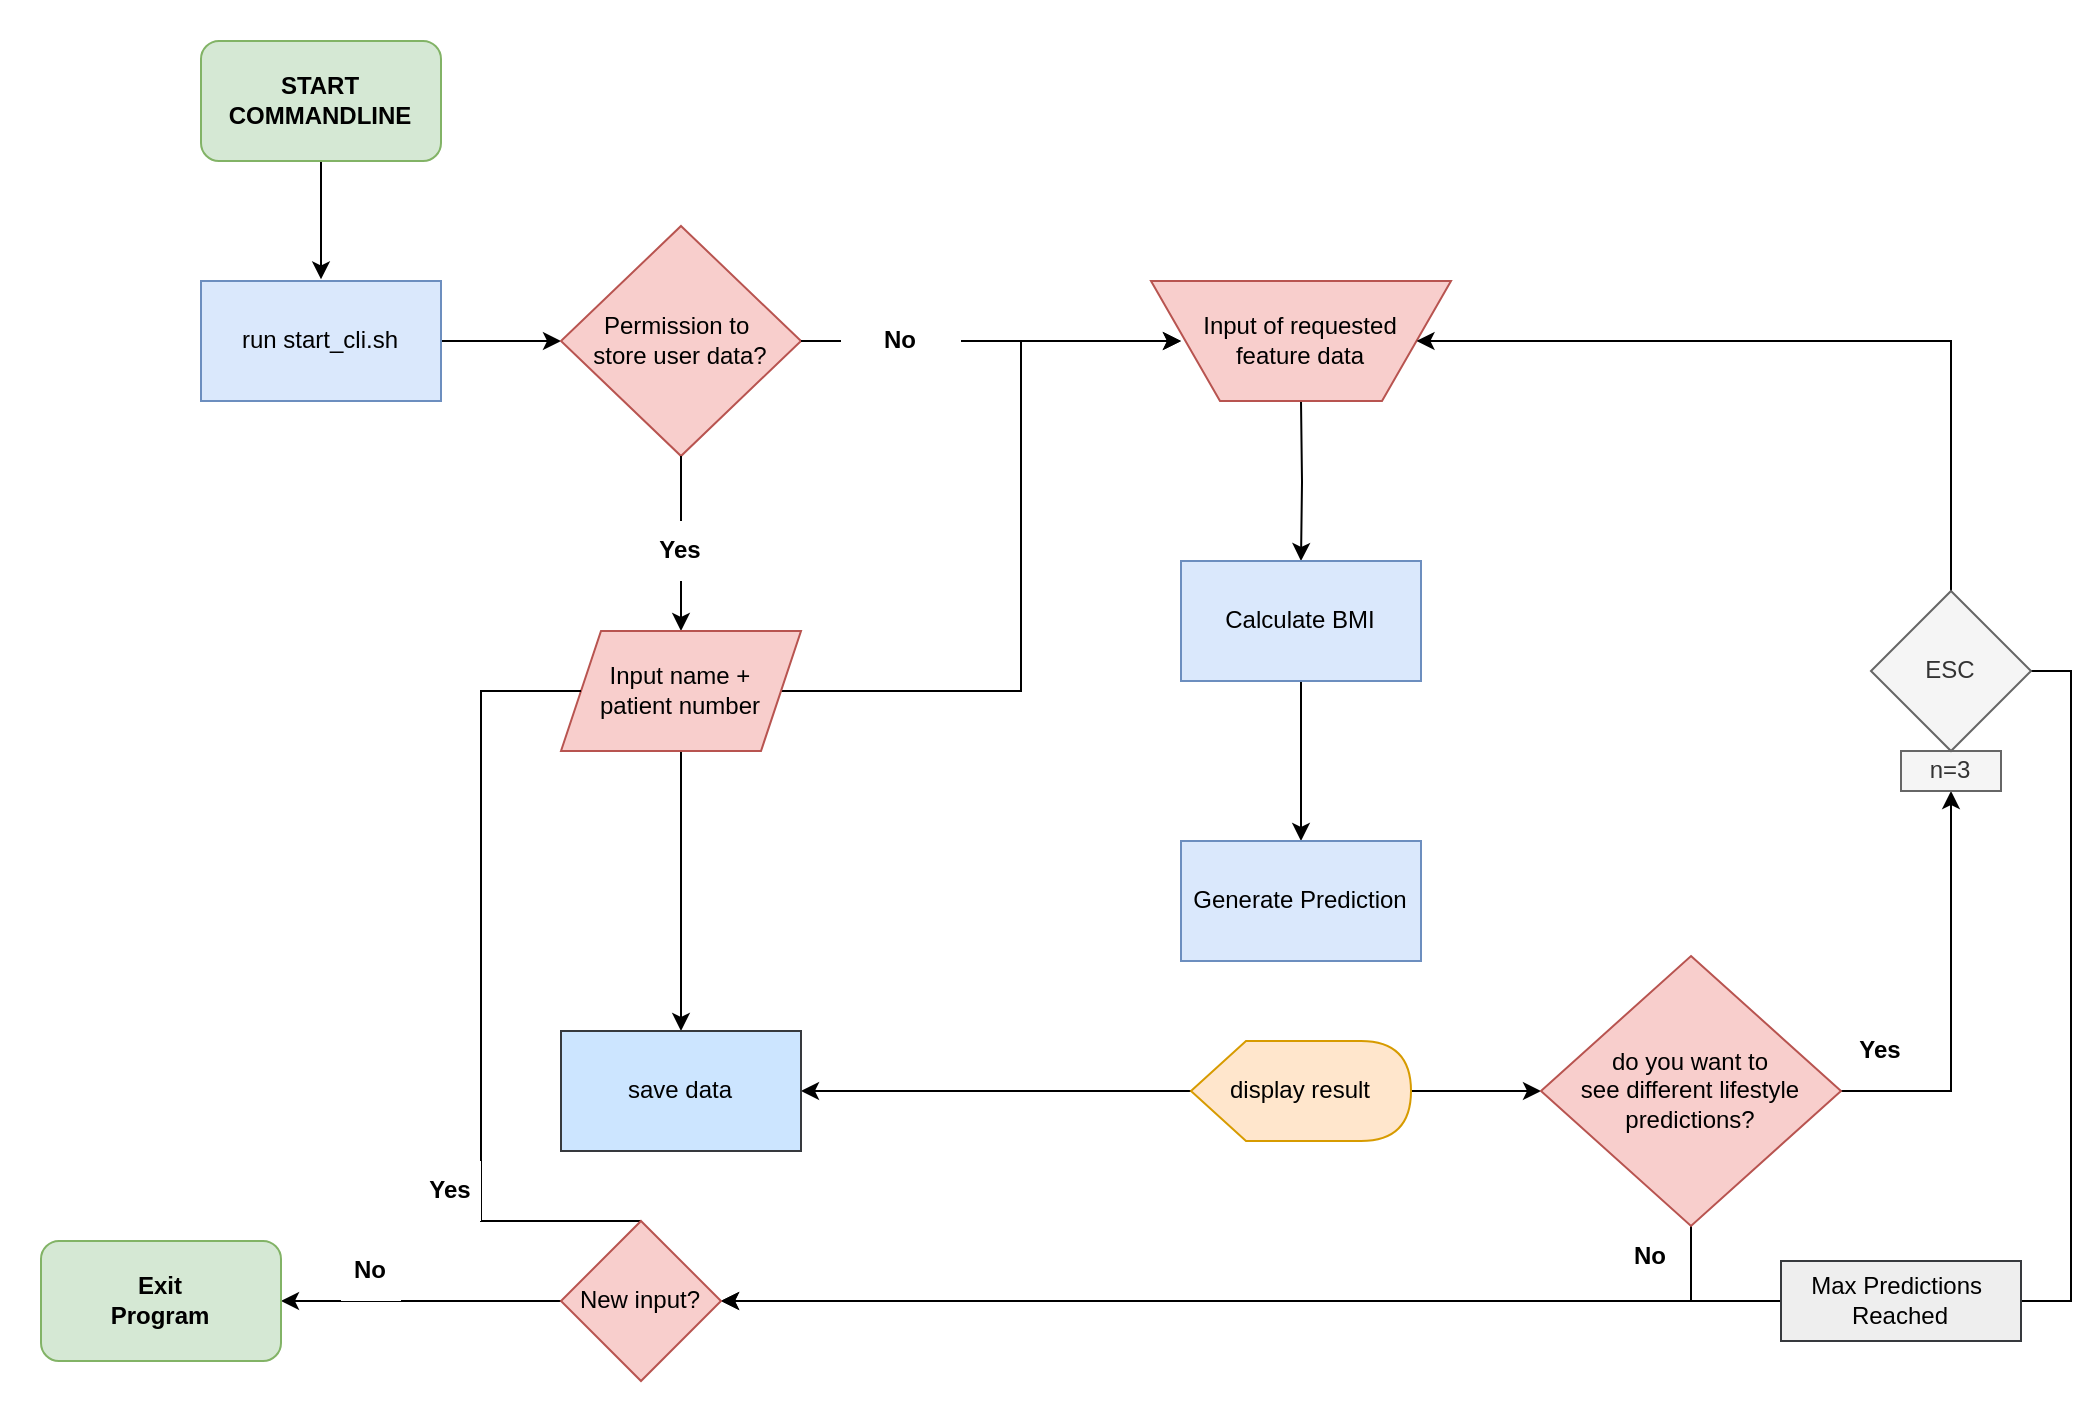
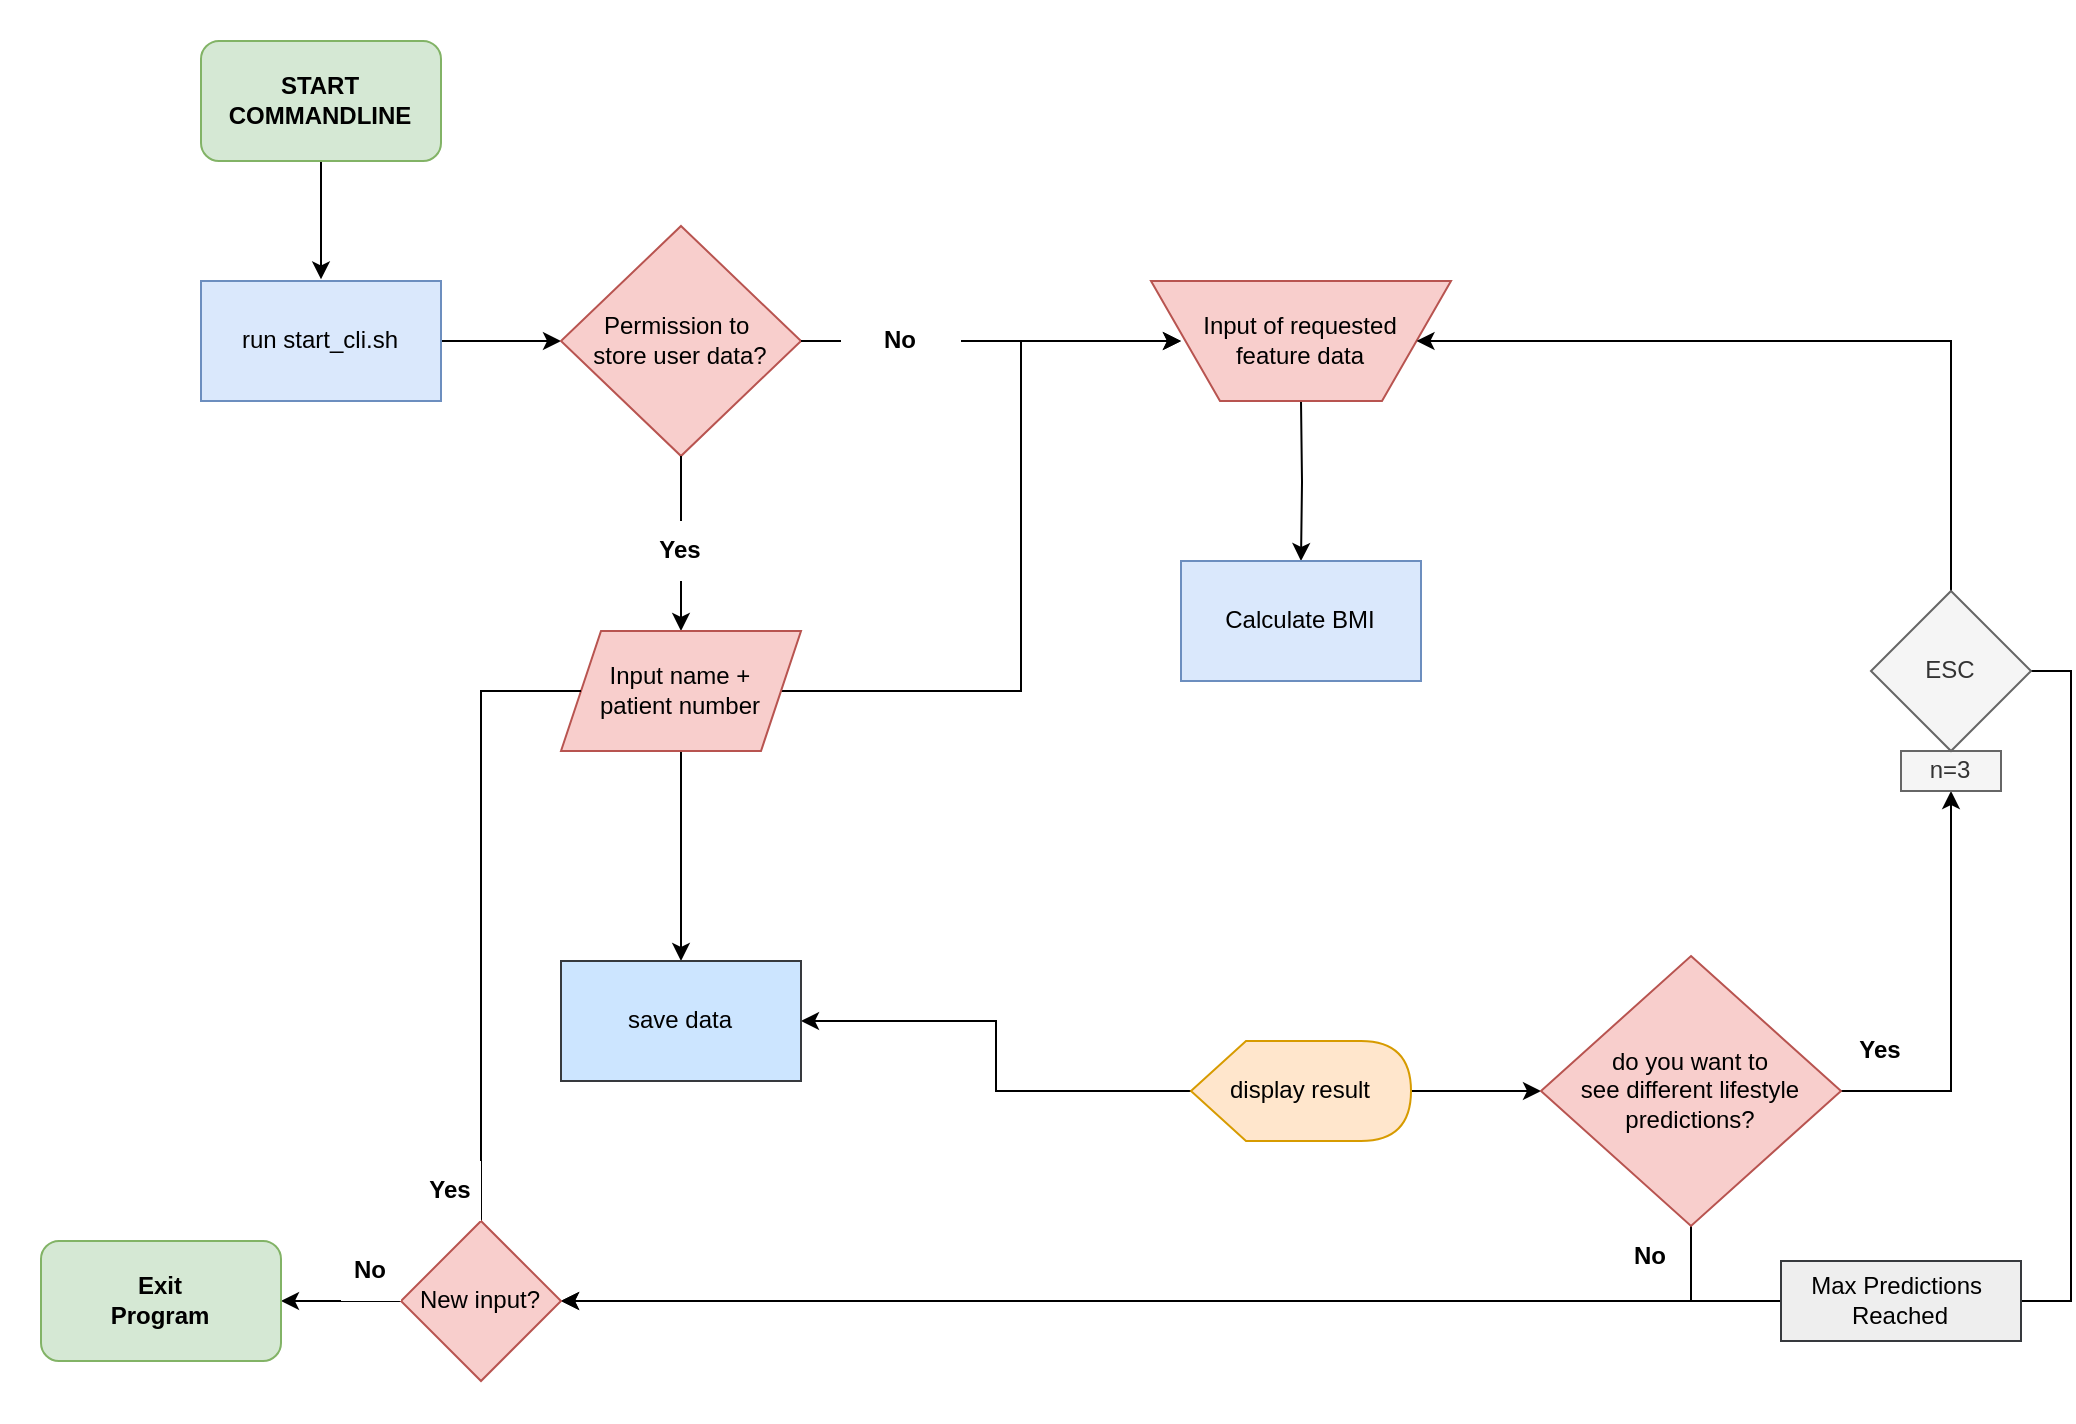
(1301, 754) -> none
(1301, 901) -> none
(681, 1091) -> (681, 1021)
(641, 1301) -> (481, 1301)
